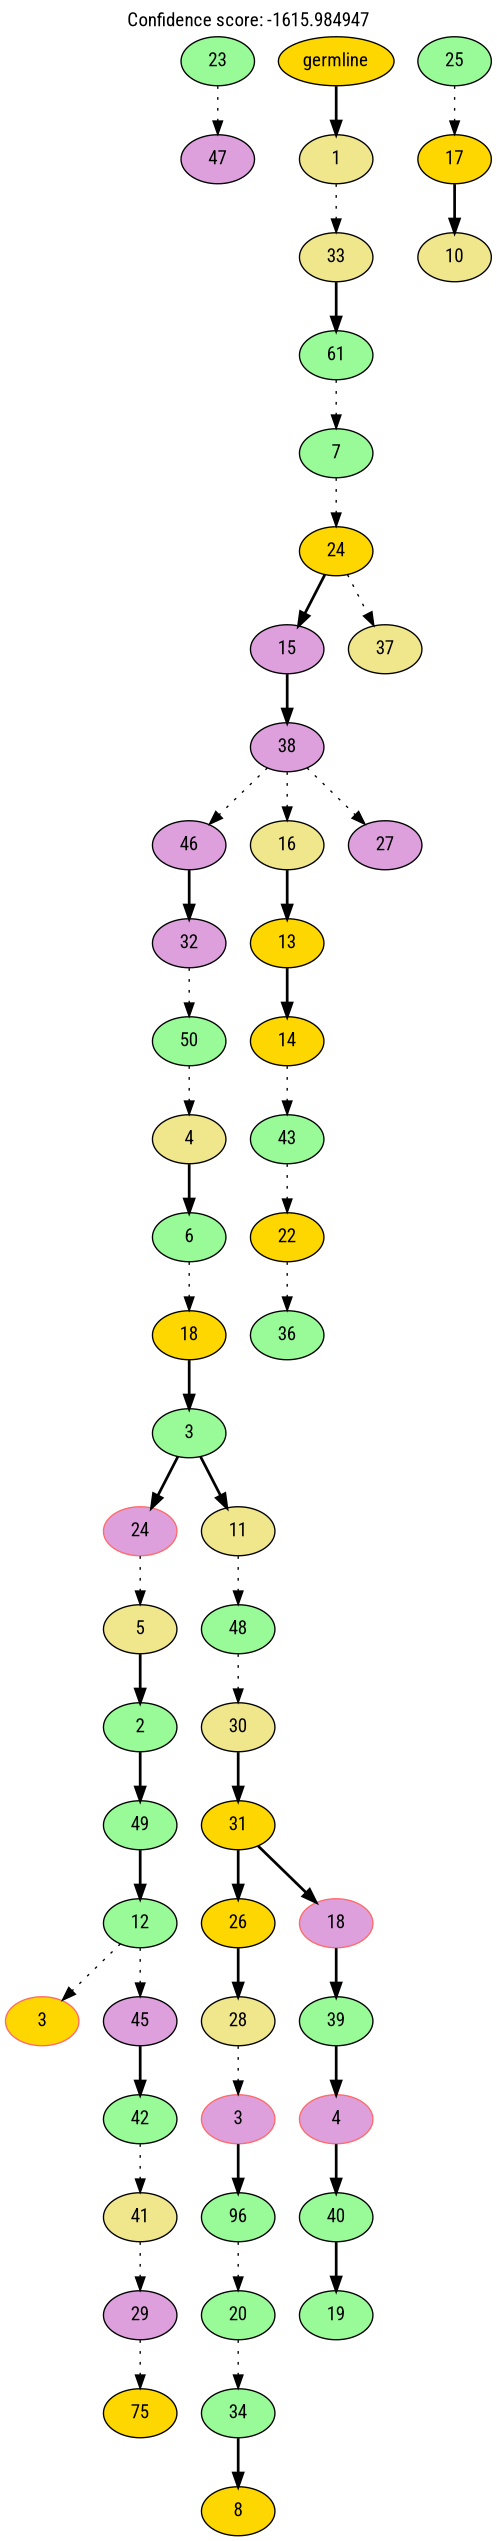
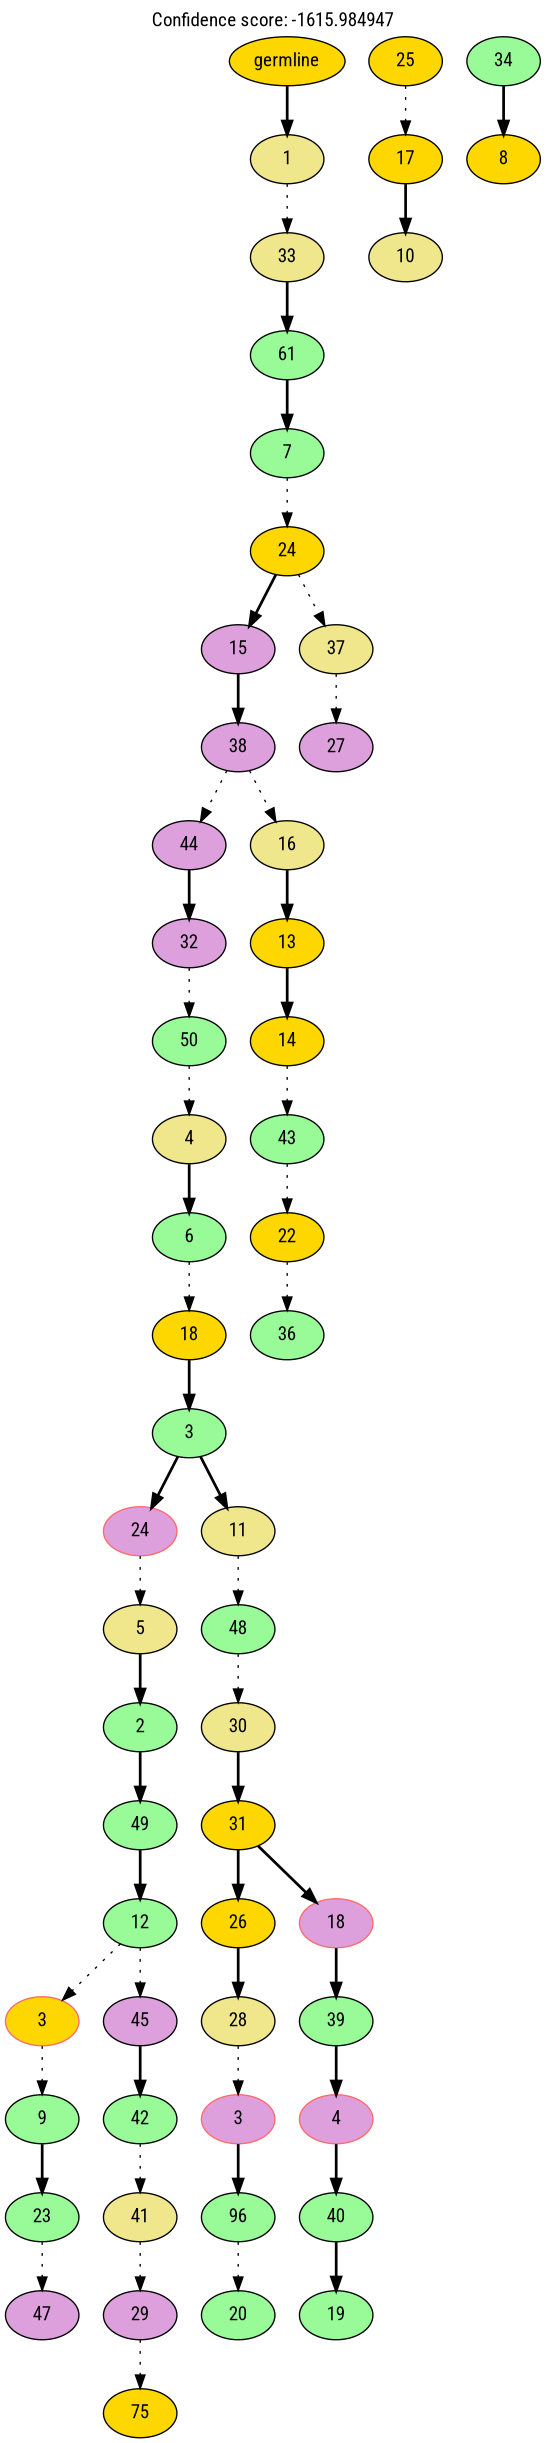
(455, 61) -> (406, 61)
(336, 398) -> (287, 398)
(331, 791) -> (336, 692)
(189, 845) -> (189, 845)
none -> (42, 2119)
(238, 2358) -> none
